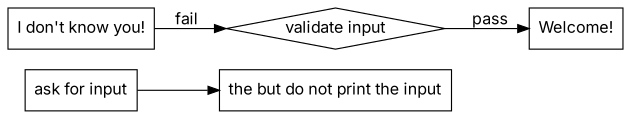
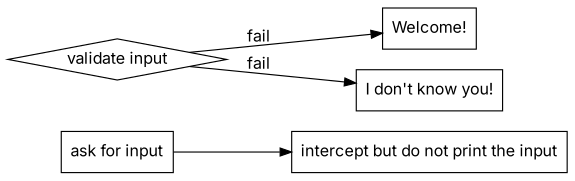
(490, 20) -> (259, 37)
(184, 29) -> (267, 74)
(335, 90) -> (429, 152)
